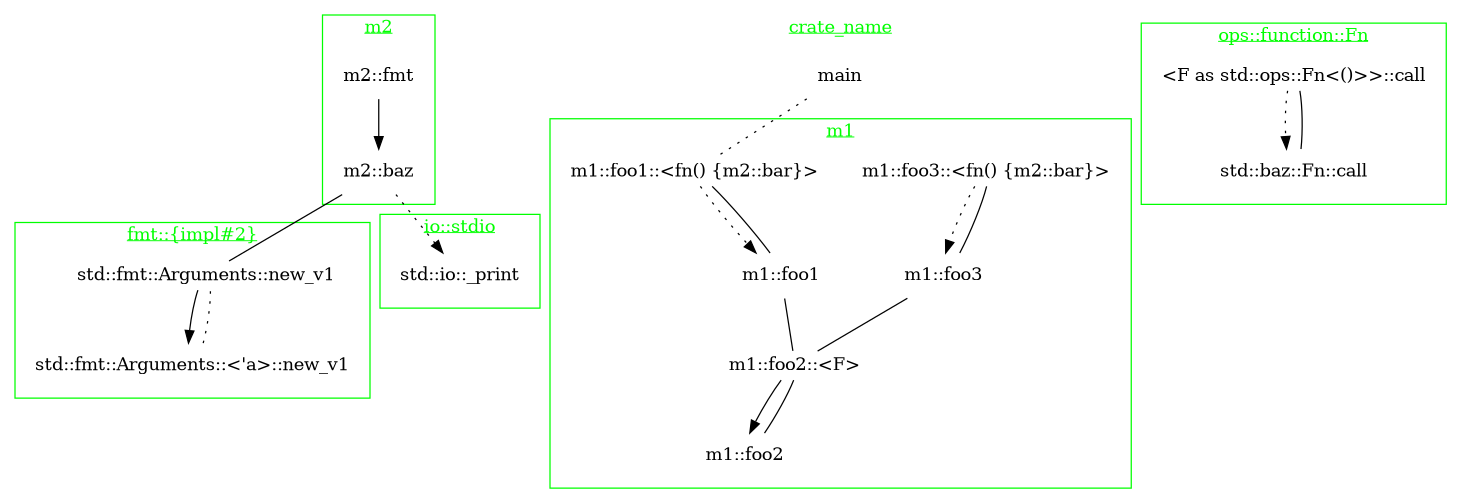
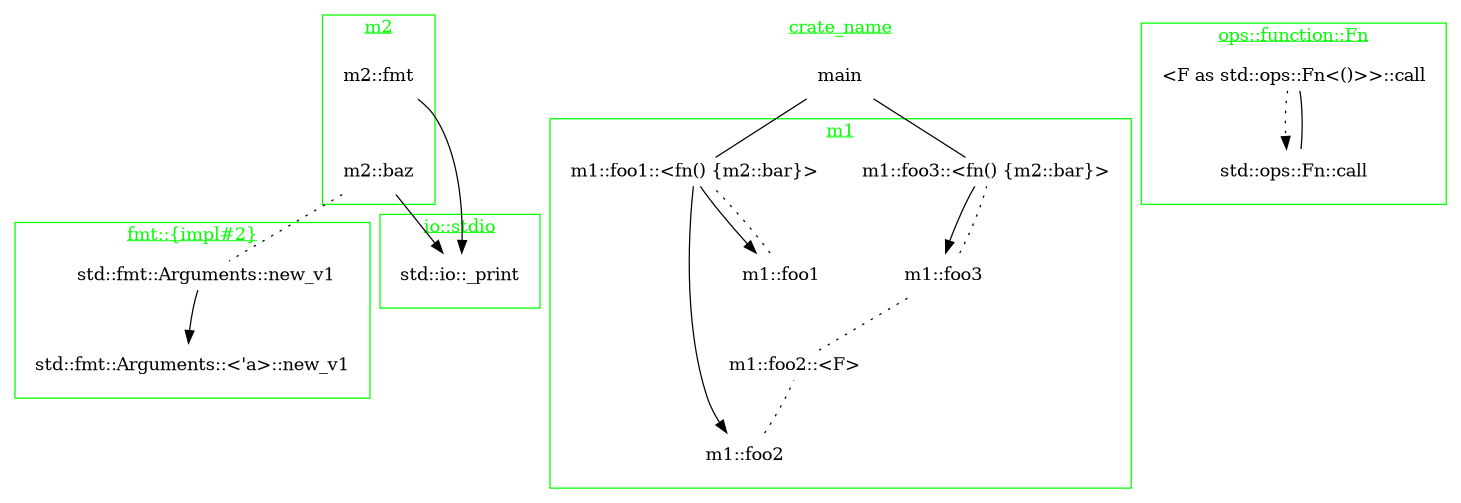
(379, 118) -> (454, 164)
(761, 128) -> (761, 128)
none -> (920, 128)
(1294, 172) -> (1294, 172)
(961, 213) -> (961, 213)
(723, 216) -> (723, 216)
(742, 219) -> (742, 219)
(975, 220) -> (975, 220)
(418, 222) -> (418, 222)
(280, 231) -> (280, 231)
(208, 317) -> none
(789, 325) -> none
(862, 325) -> (862, 325)
(768, 400) -> (691, 307)
(780, 407) -> (780, 407)
